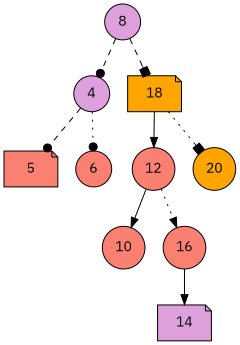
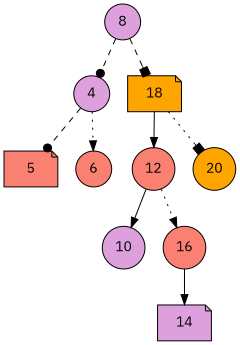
(93, 127) -> (93, 126)
(124, 248) -> (124, 248)
